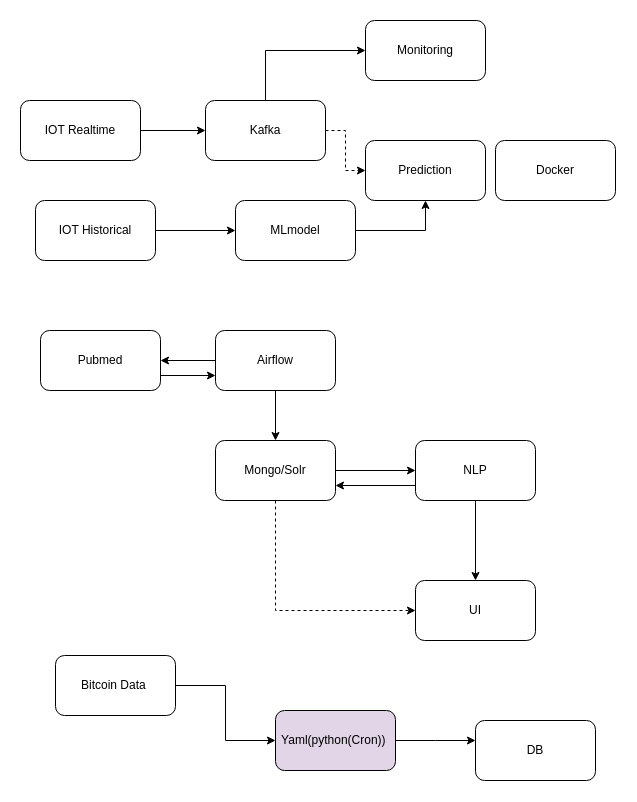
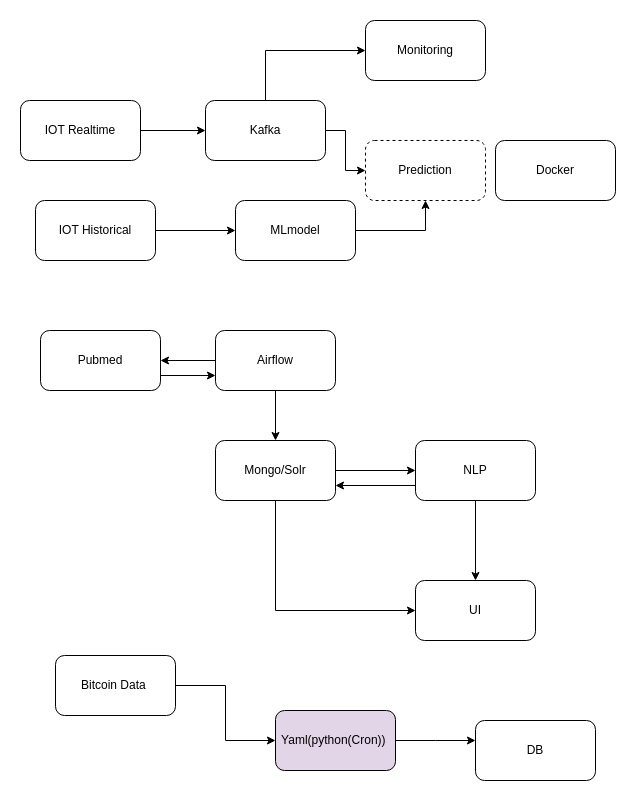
(346, 147) -> (346, 147)
(426, 171) -> (426, 171)
(287, 611) -> (287, 611)
